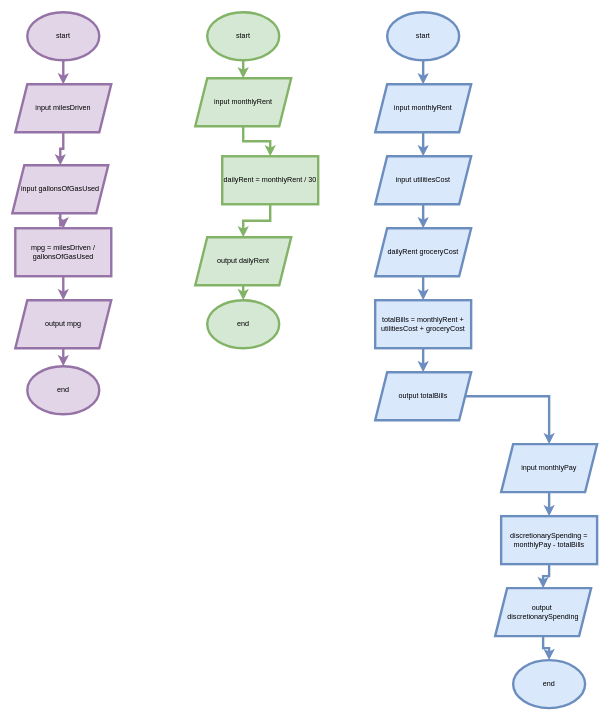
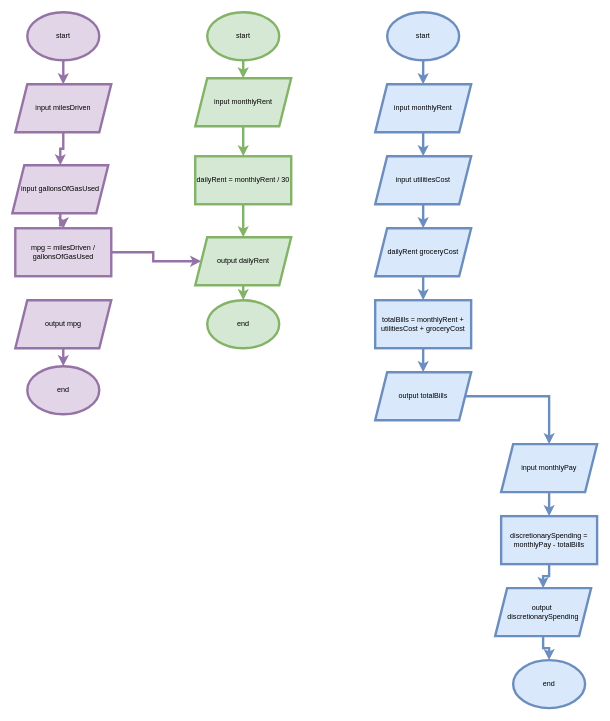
(270, 180) -> (243, 180)
(63, 285) -> (153, 255)
